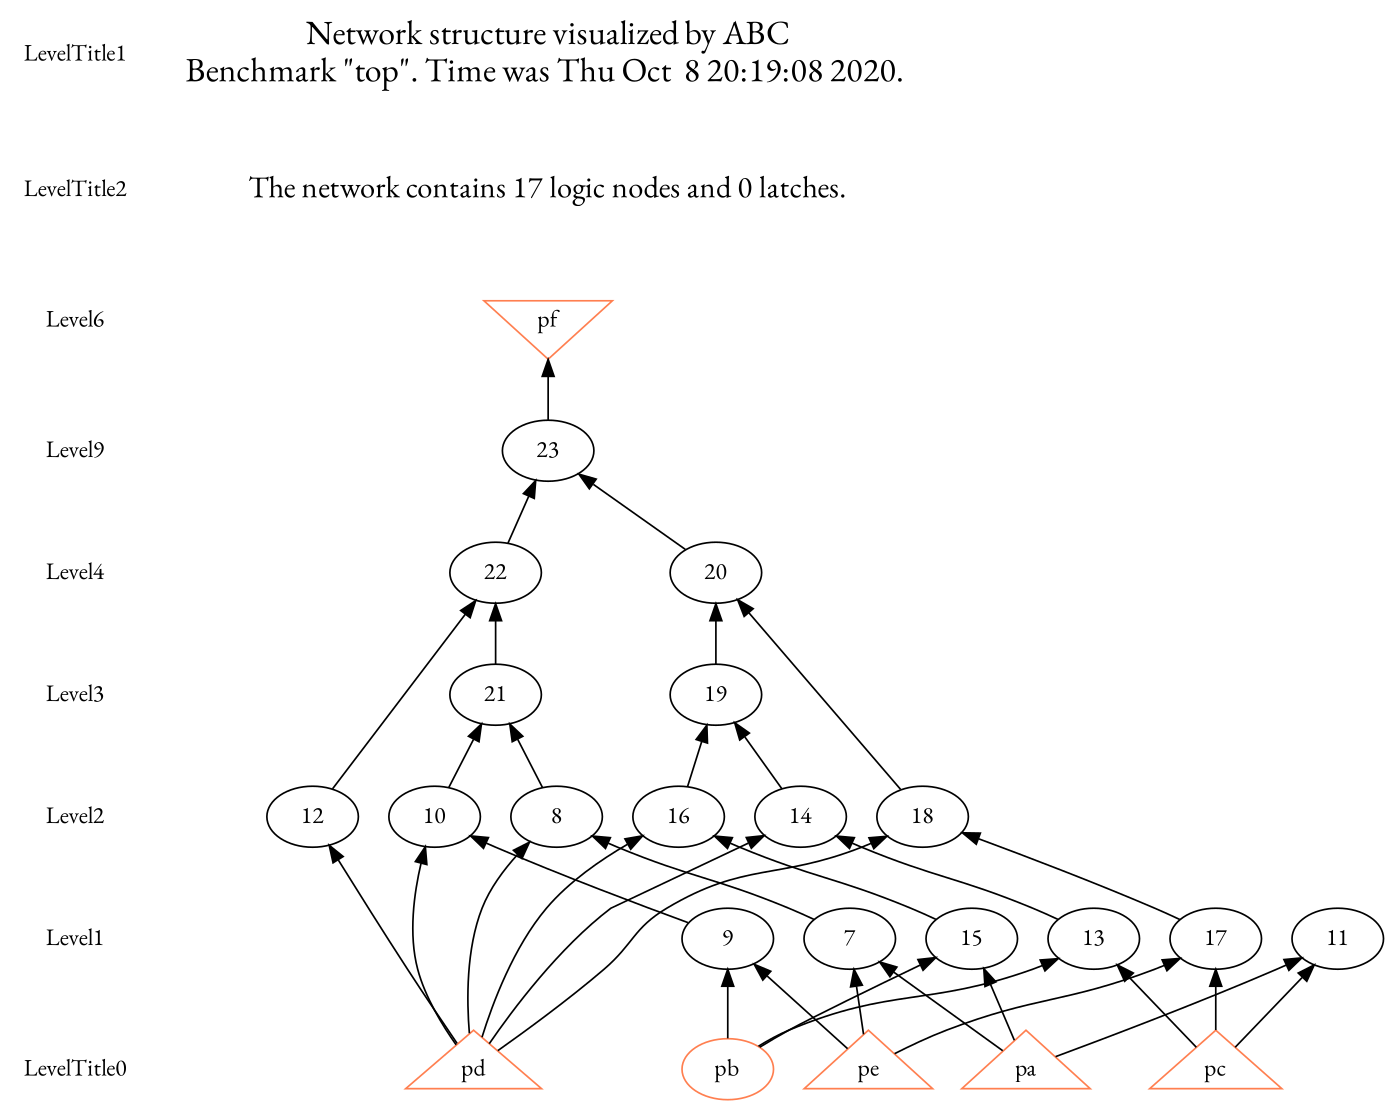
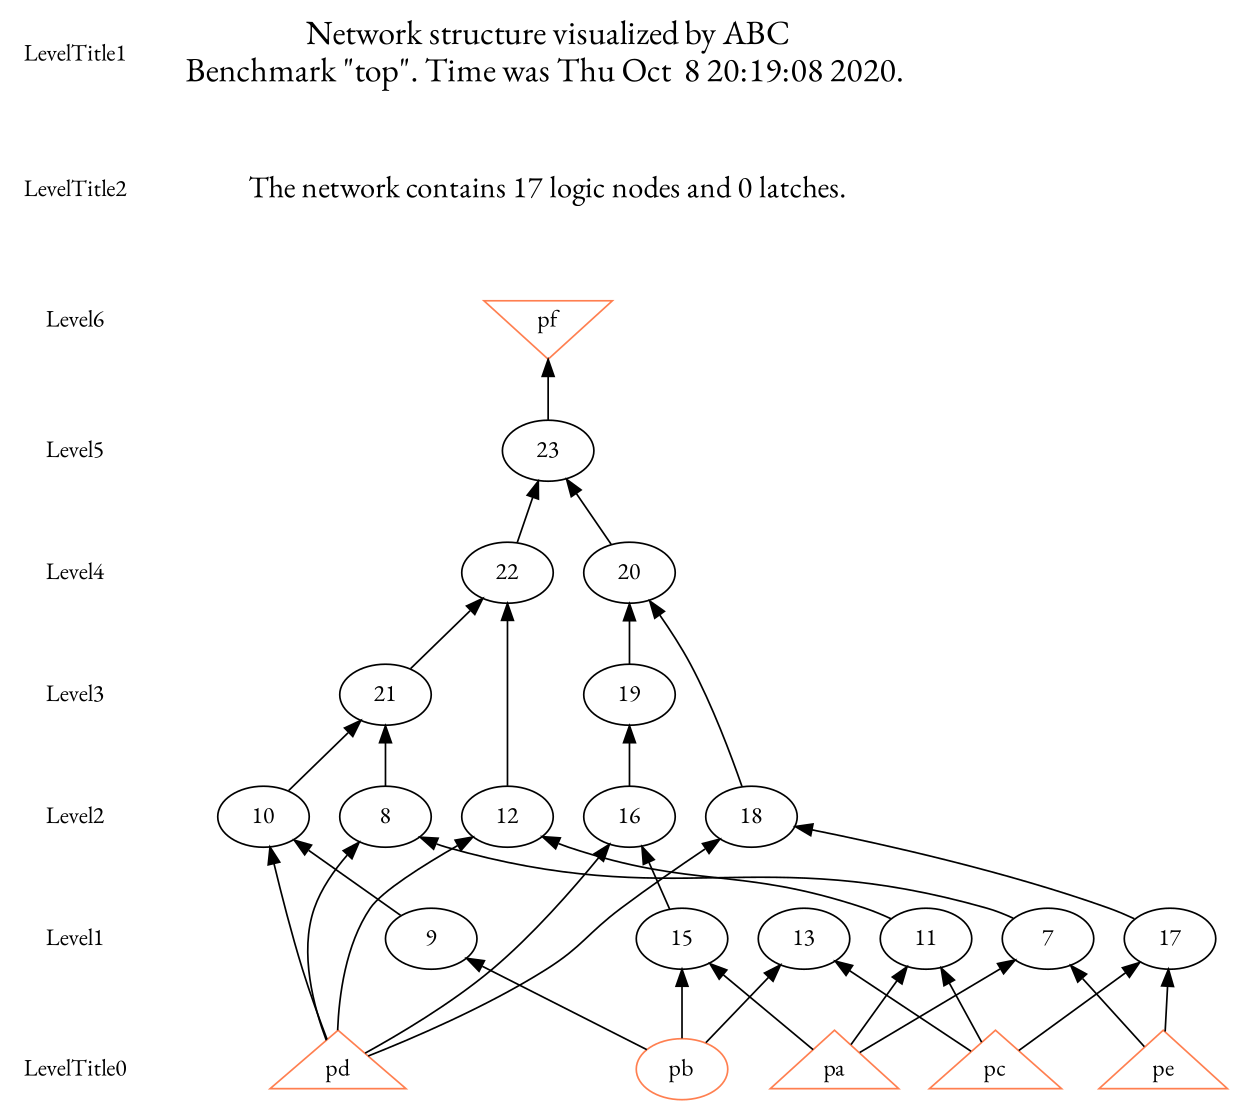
(75, 451) -> (75, 451)
(801, 817) -> none
none -> (793, 889)
(803, 1009) -> none
